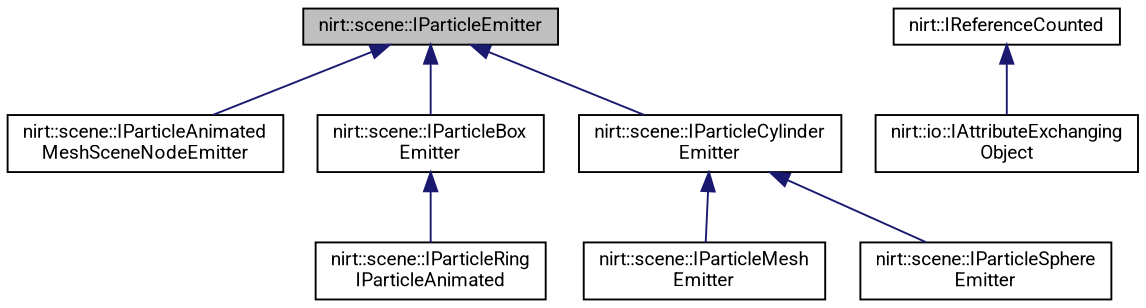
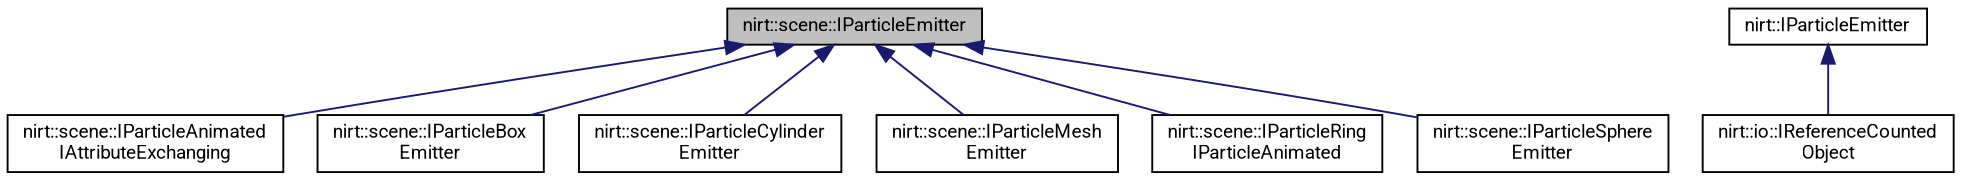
(1007, 27) -> (1828, 27)
(145, 144) -> (145, 144)
(1007, 144) -> (1828, 144)
(857, 211) -> (1200, 81)
(431, 217) -> (1051, 82)
(707, 217) -> (927, 86)
